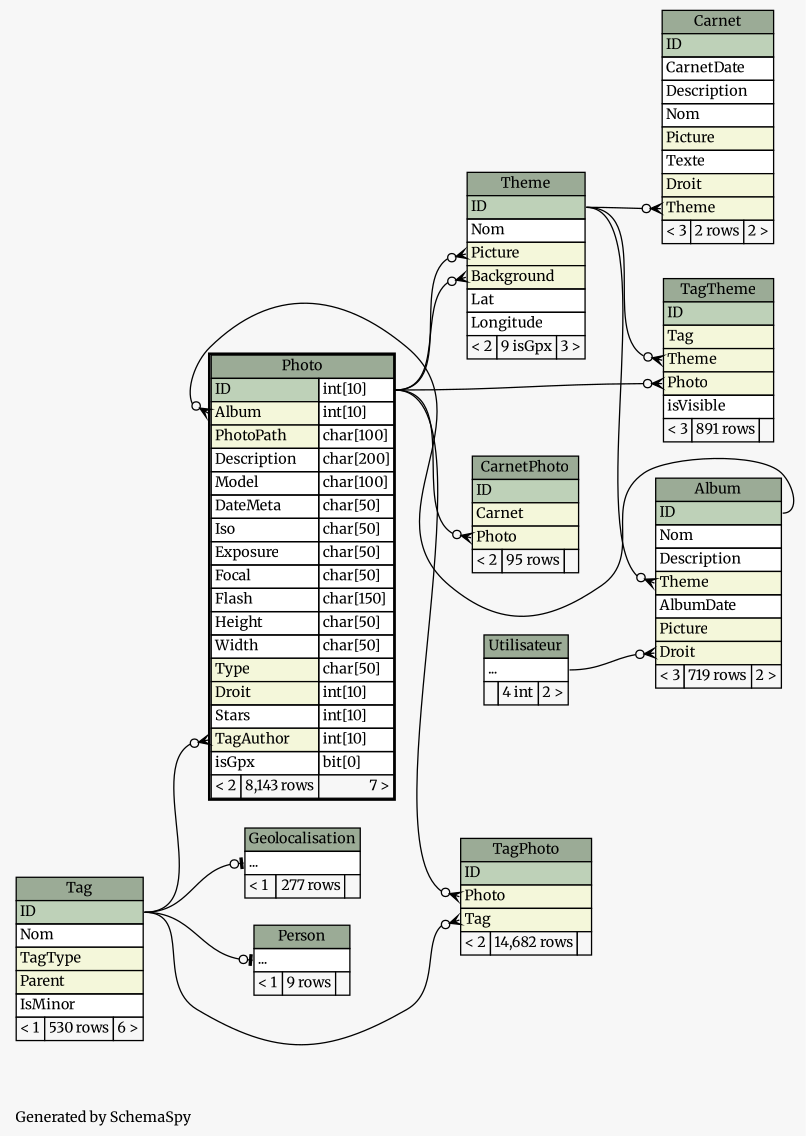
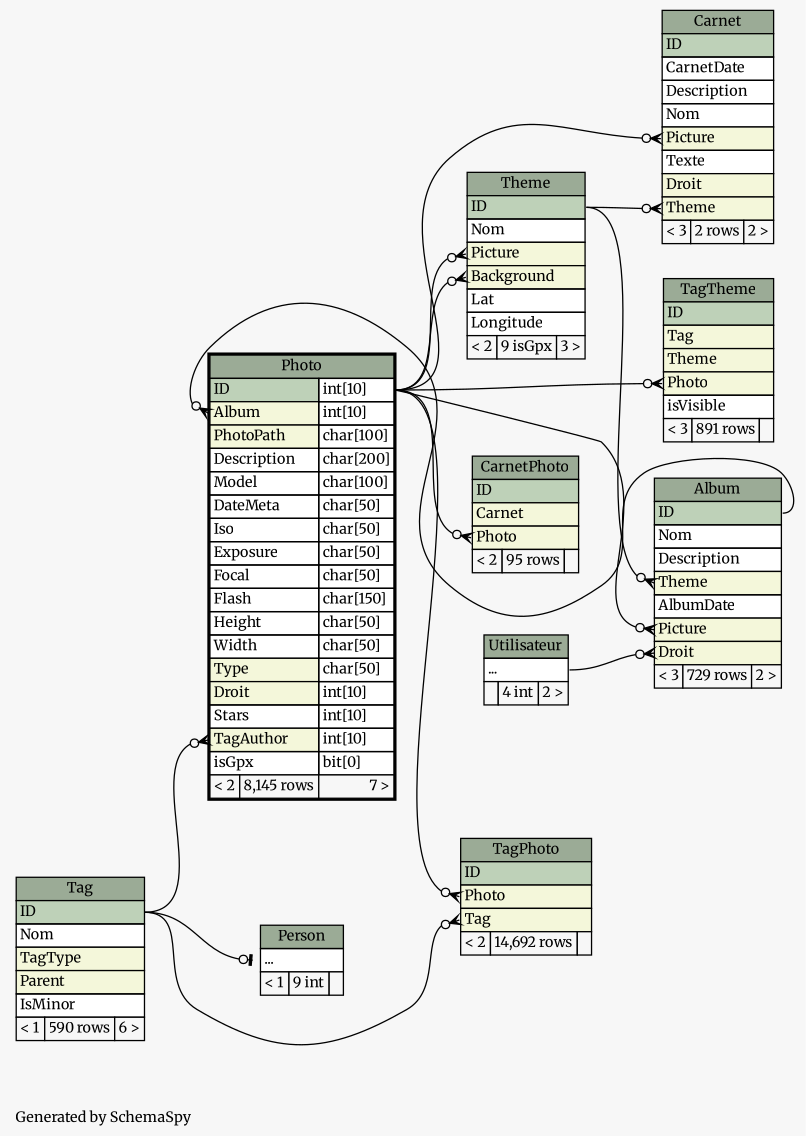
none -> (431, 185)
(624, 274) -> none
none -> (595, 440)
(718, 676) -> (717, 676)
(280, 786) -> (279, 786)
(302, 863) -> none
(534, 943) -> (534, 943)
(309, 983) -> (309, 983)
(79, 1028) -> (80, 1028)
